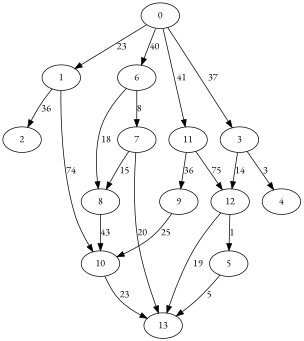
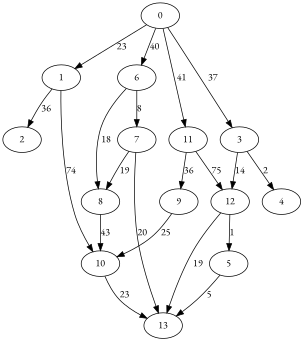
(125, 171) -> (125, 171)
(265, 171) -> (265, 171)
